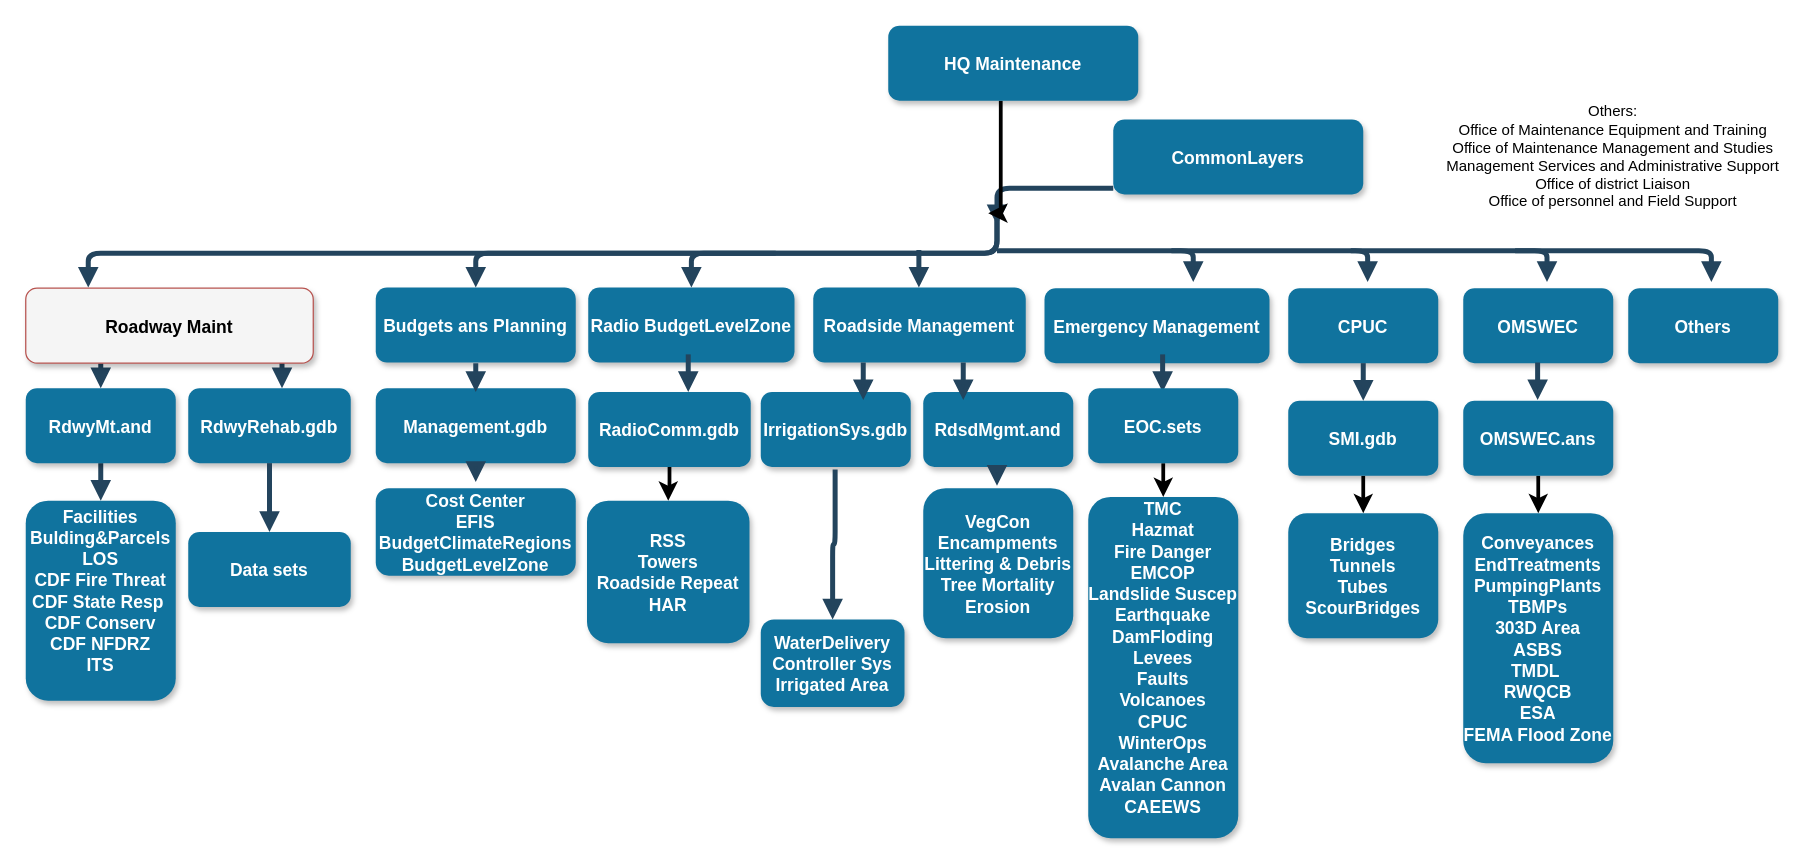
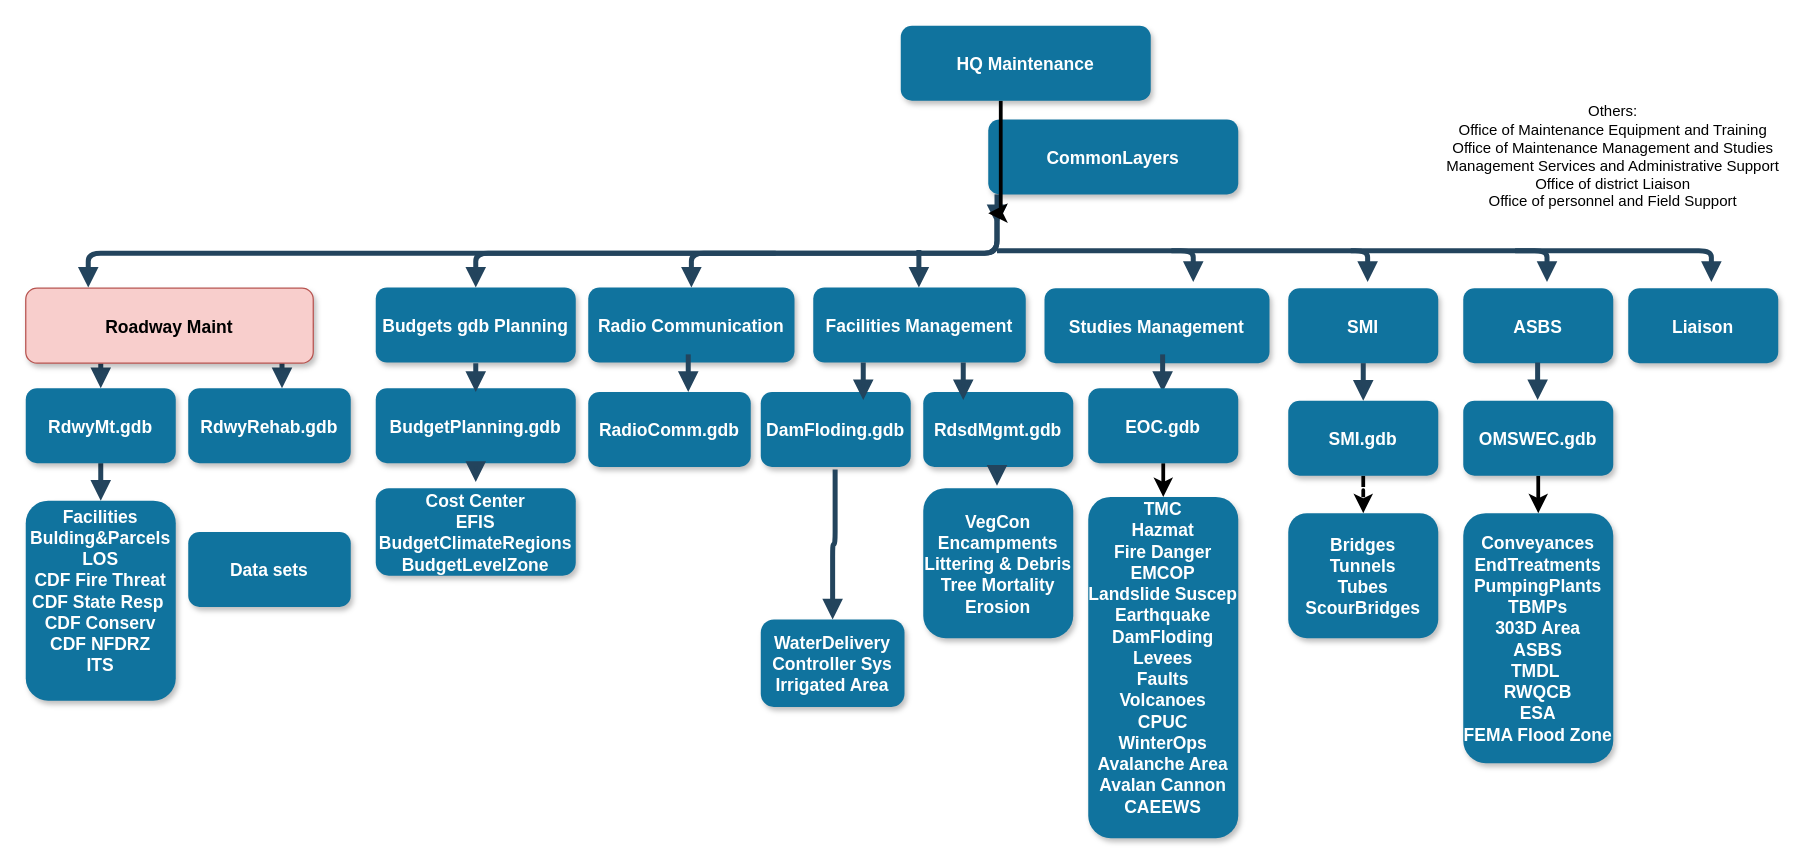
(1013, 63) -> (1026, 63)
(1238, 157) -> (1113, 157)
(169, 326) -> (169, 326)
(475, 326) -> (475, 326)
(691, 326) -> (691, 326)
(919, 326) -> (919, 326)
(1156, 327) -> (1156, 327)
(1363, 327) -> (1363, 327)
(1538, 327) -> (1538, 327)
(1703, 327) -> (1703, 327)
(100, 427) -> (100, 427)
(475, 427) -> (475, 427)
(1163, 427) -> (1163, 427)
(835, 430) -> (835, 430)
(998, 430) -> (998, 430)
(1538, 439) -> (1538, 439)
(269, 486) -> none
(669, 487) -> none
(1363, 495) -> (1363, 495)
(668, 572) -> none
